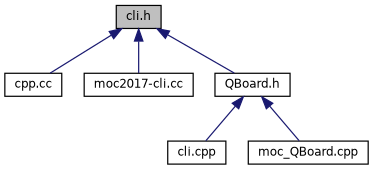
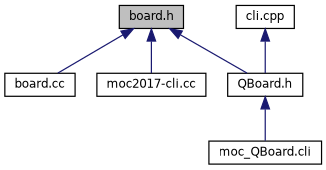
(139, 17) -> (151, 17)
(33, 85) -> (40, 85)
(221, 123) -> (265, 57)
(308, 153) -> (265, 153)
